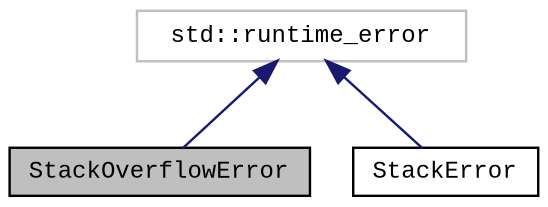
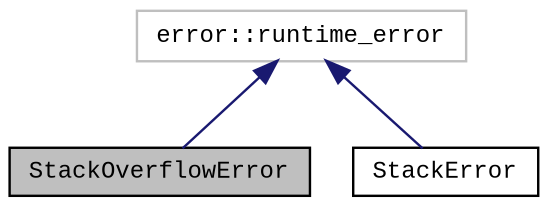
(302, 36) -> (302, 36)
